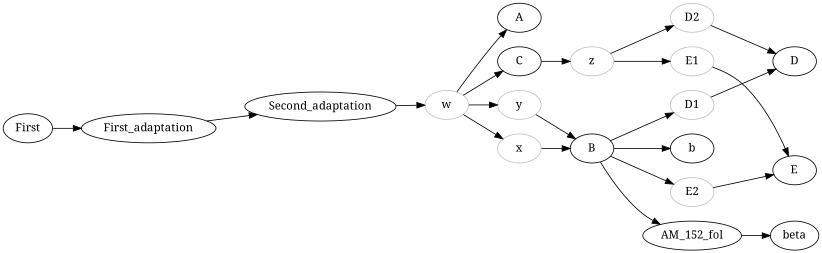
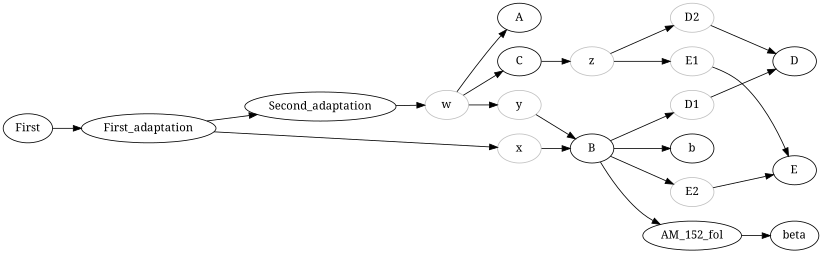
(480, 125) -> (352, 139)
